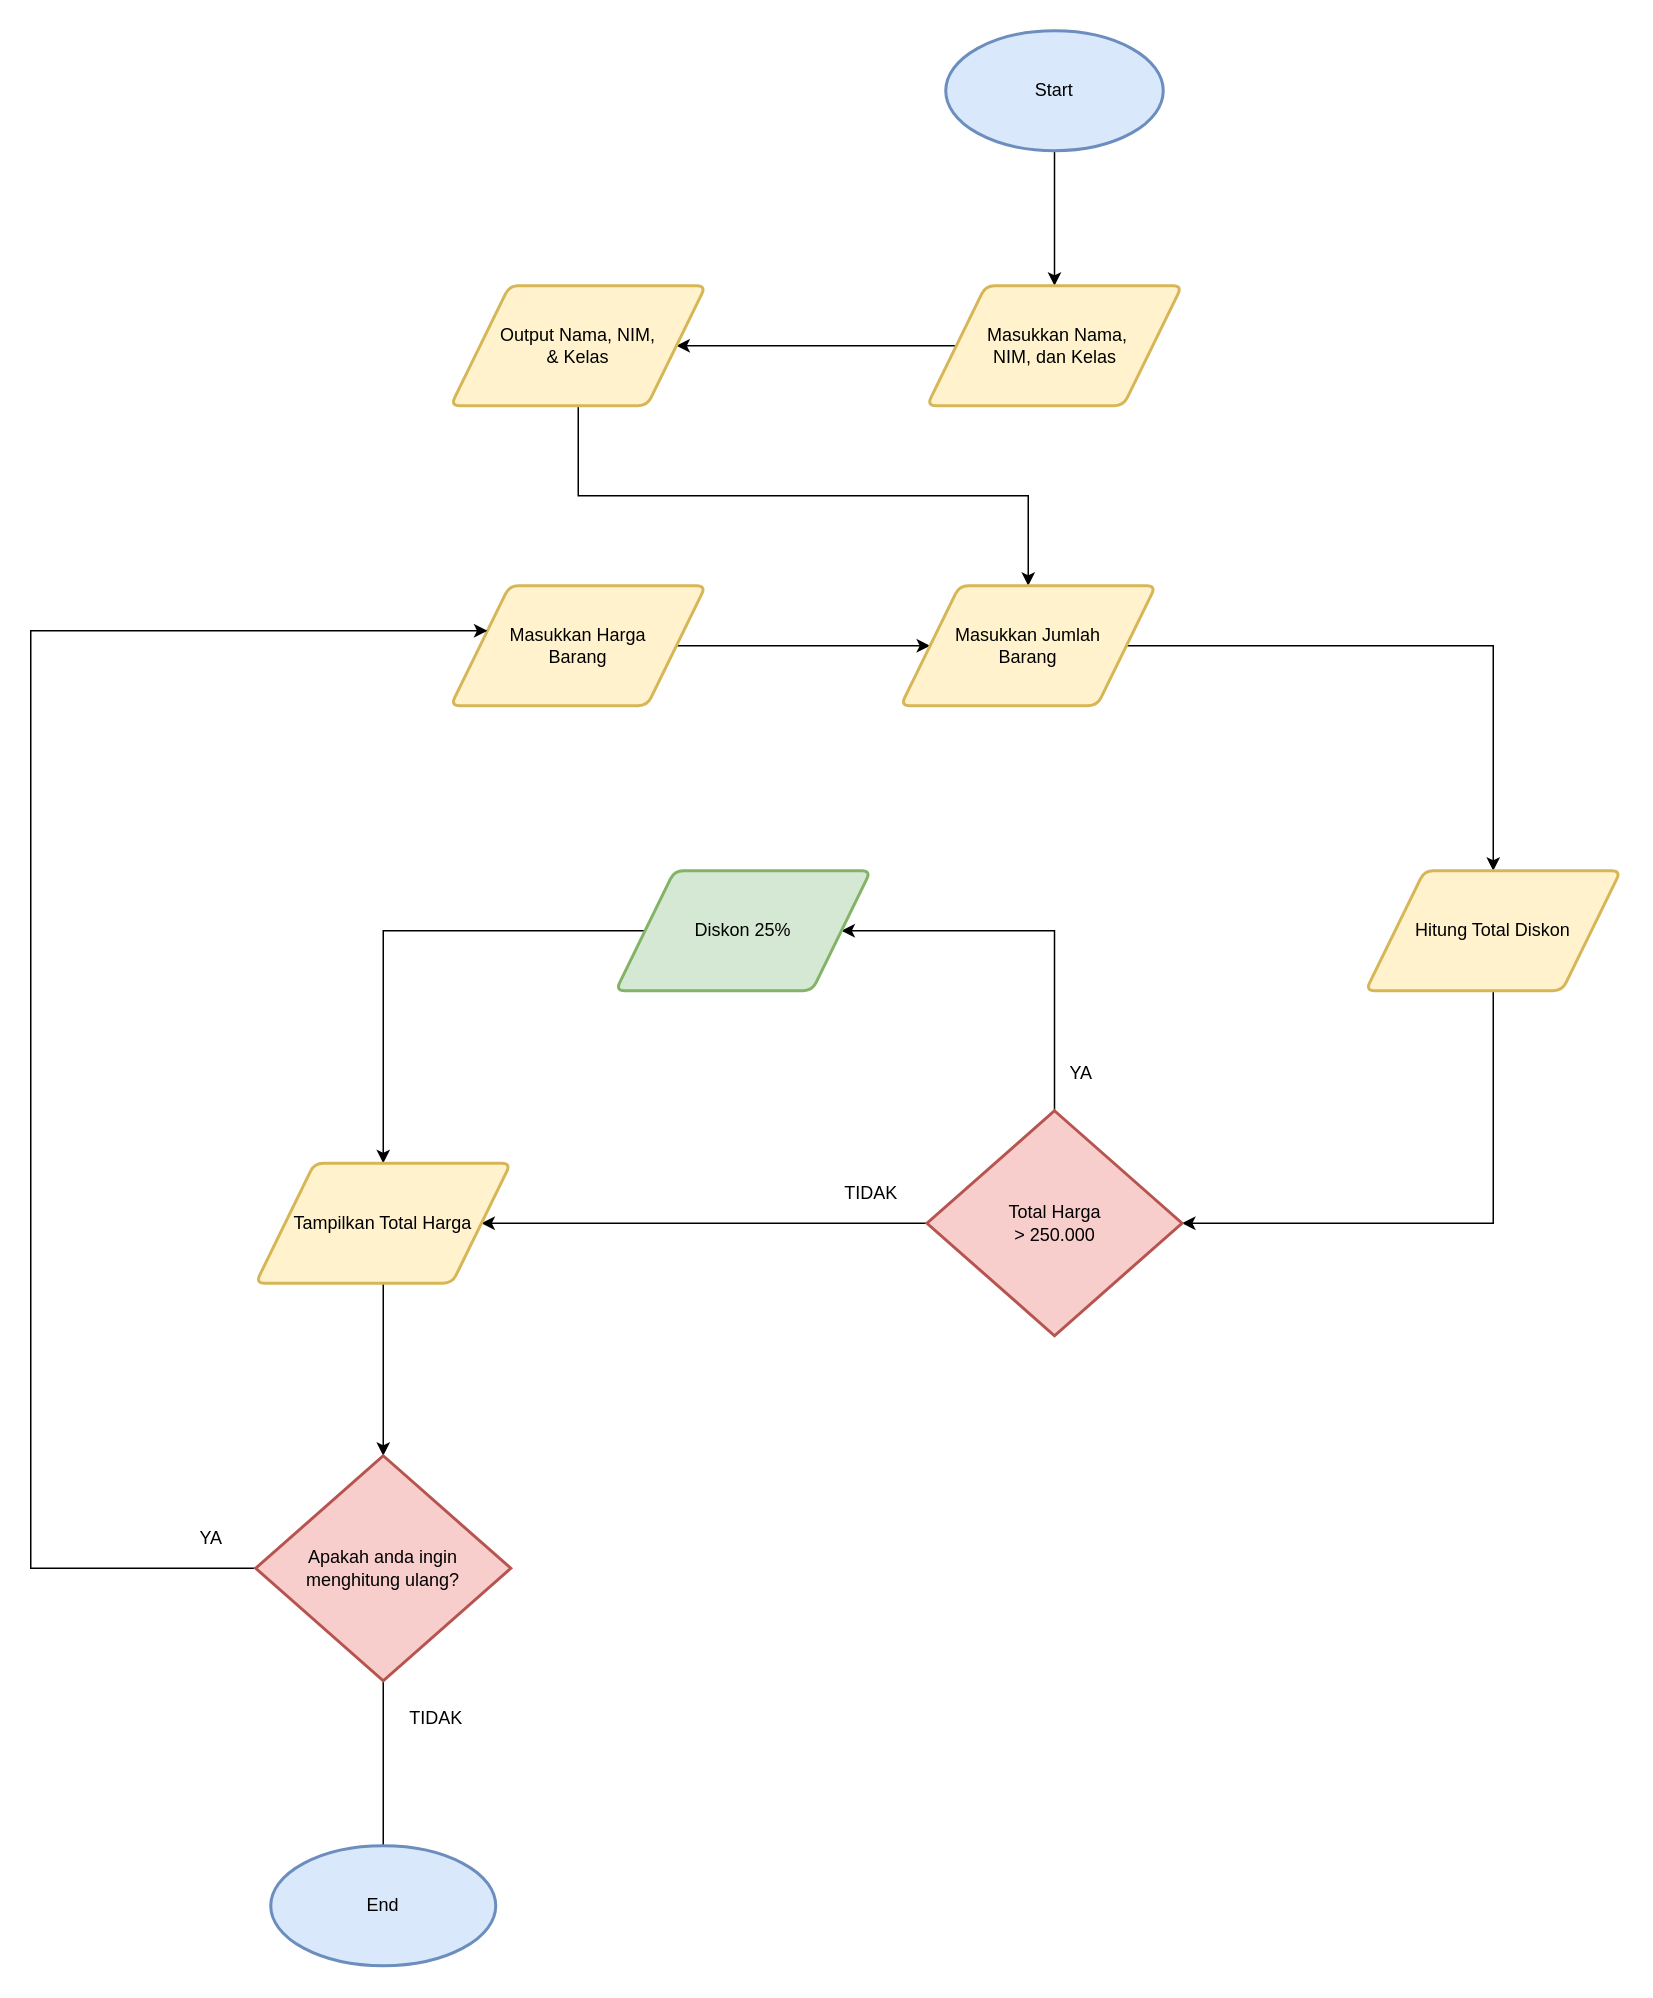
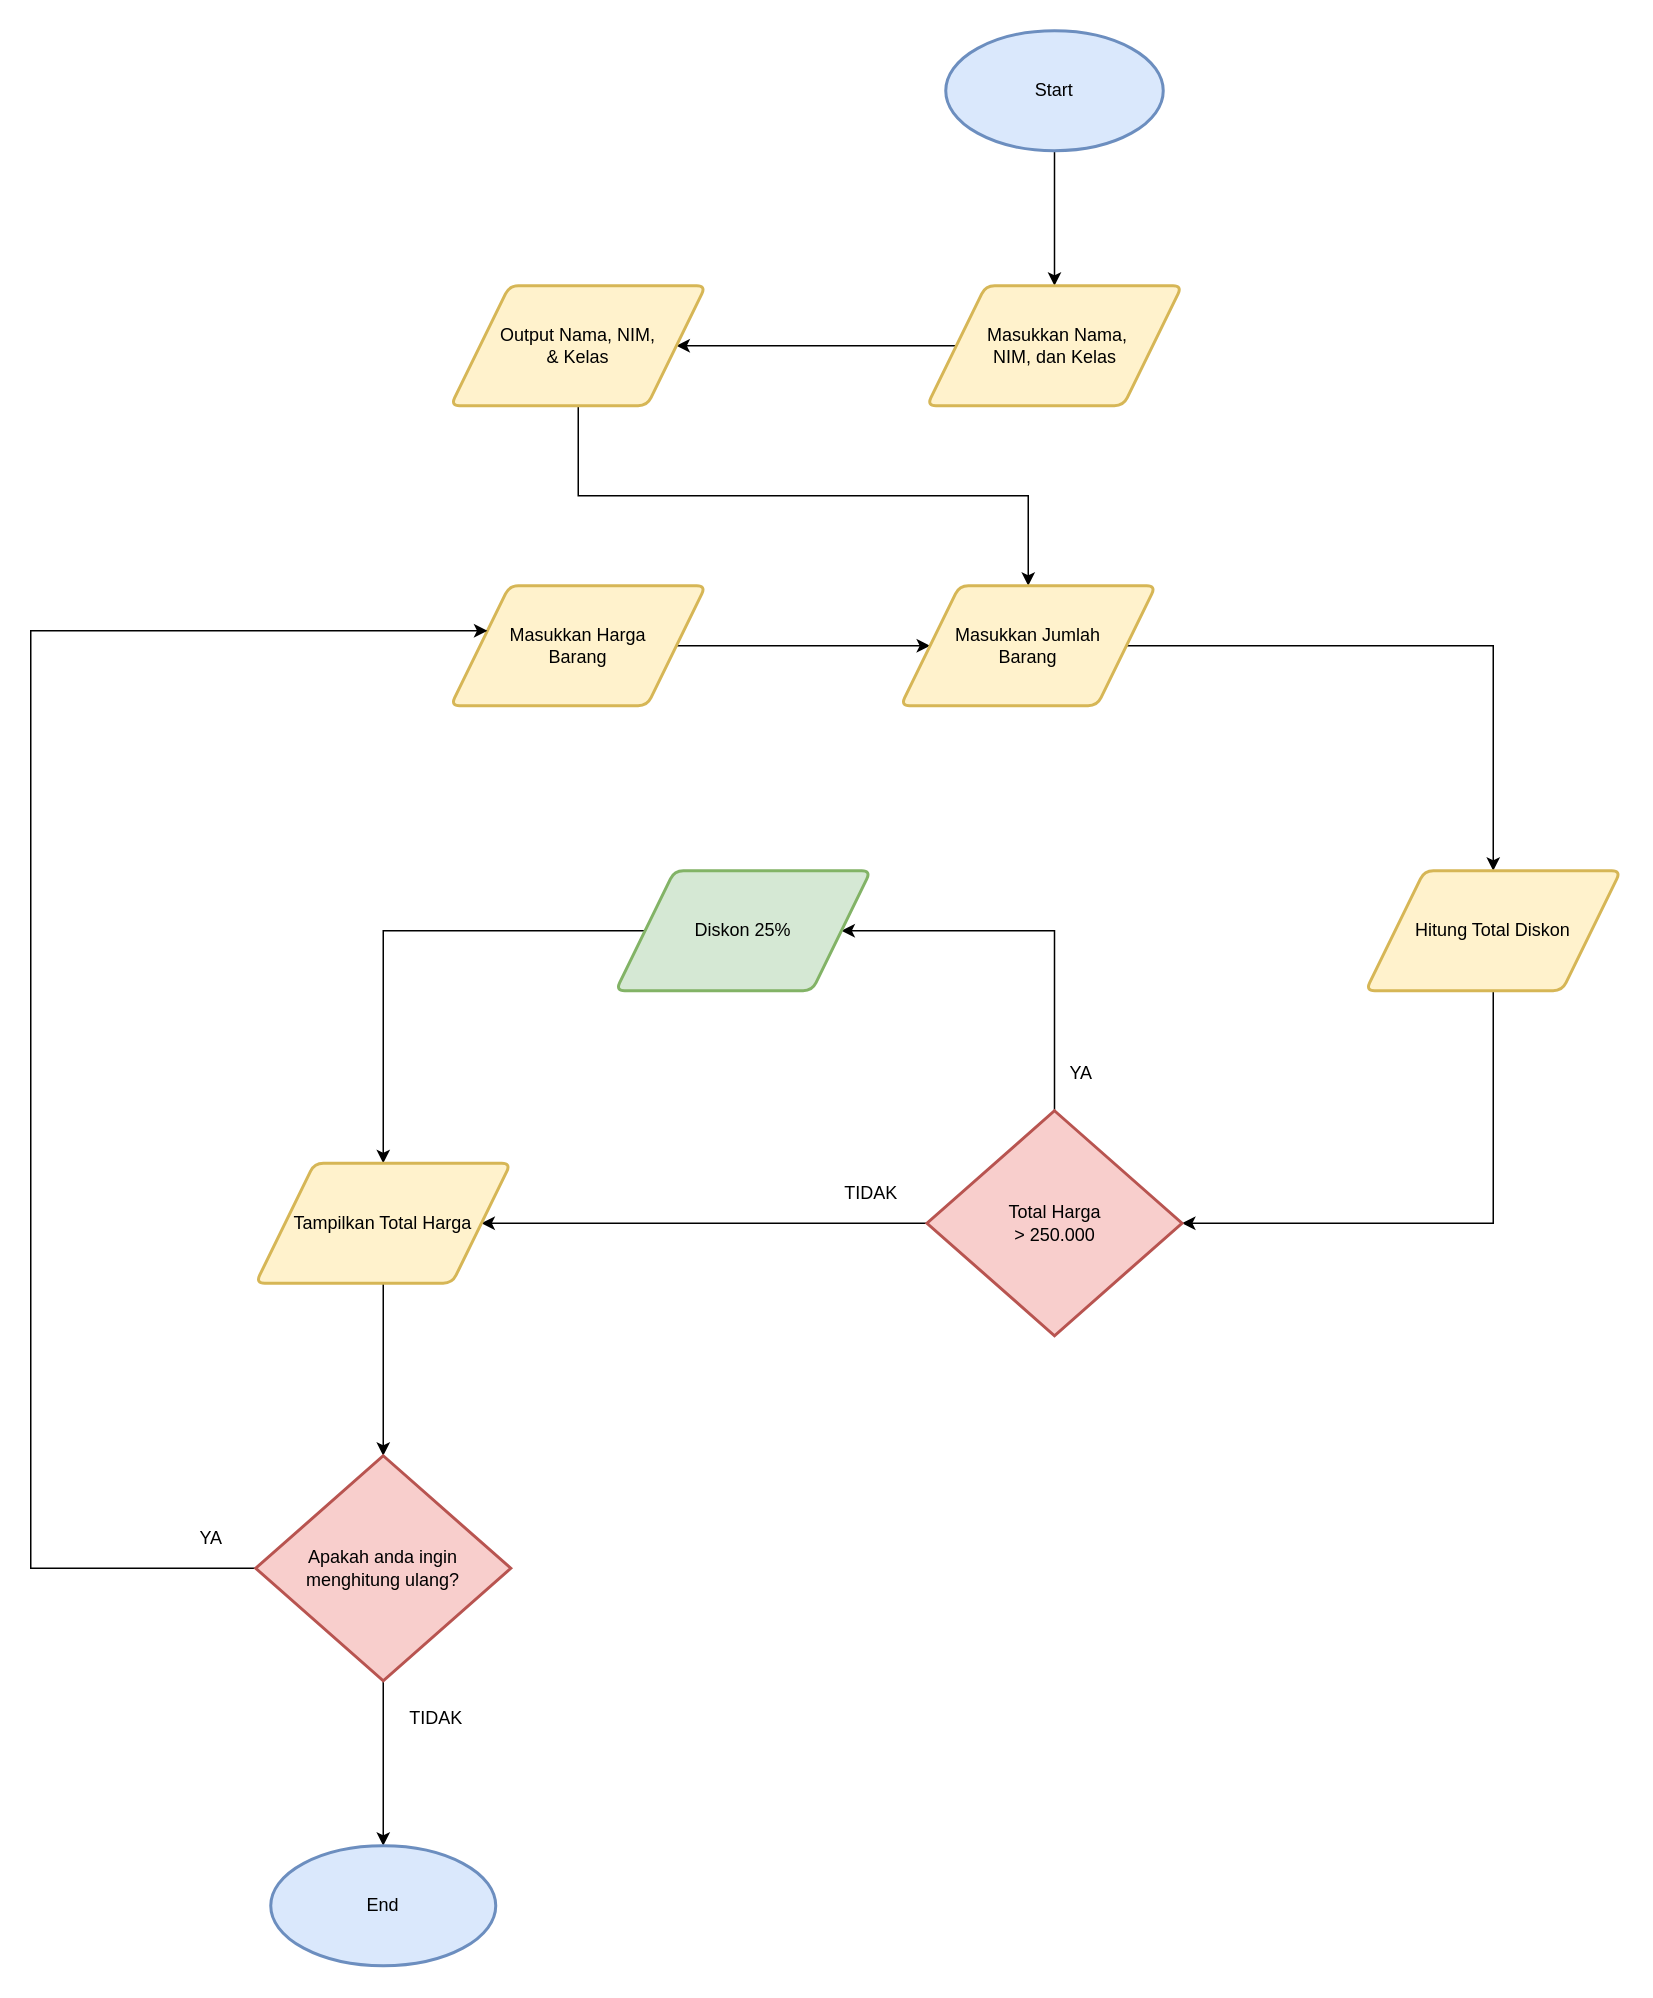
(383, 1838) -> (383, 1834)
